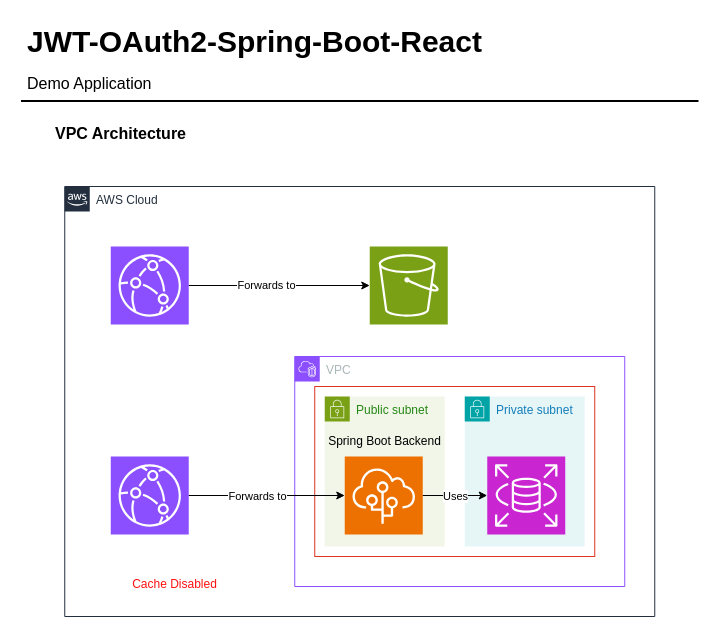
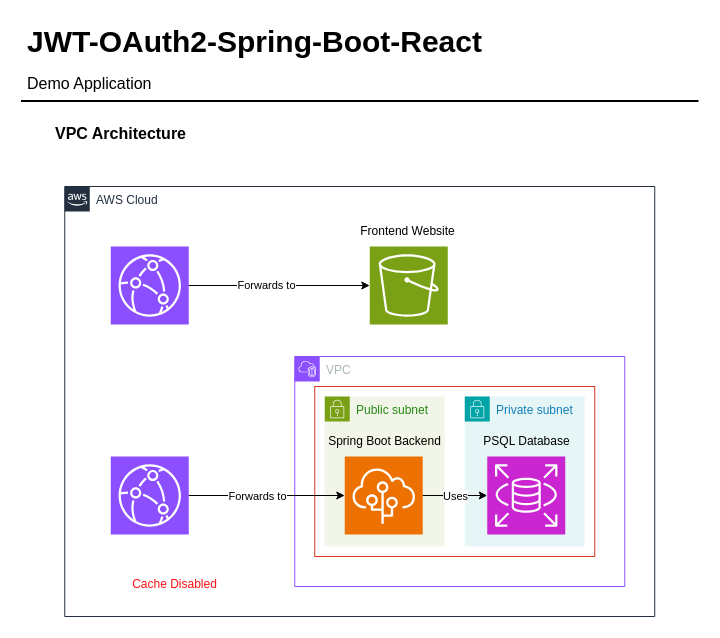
none -> (408, 232)
none -> (526, 442)
